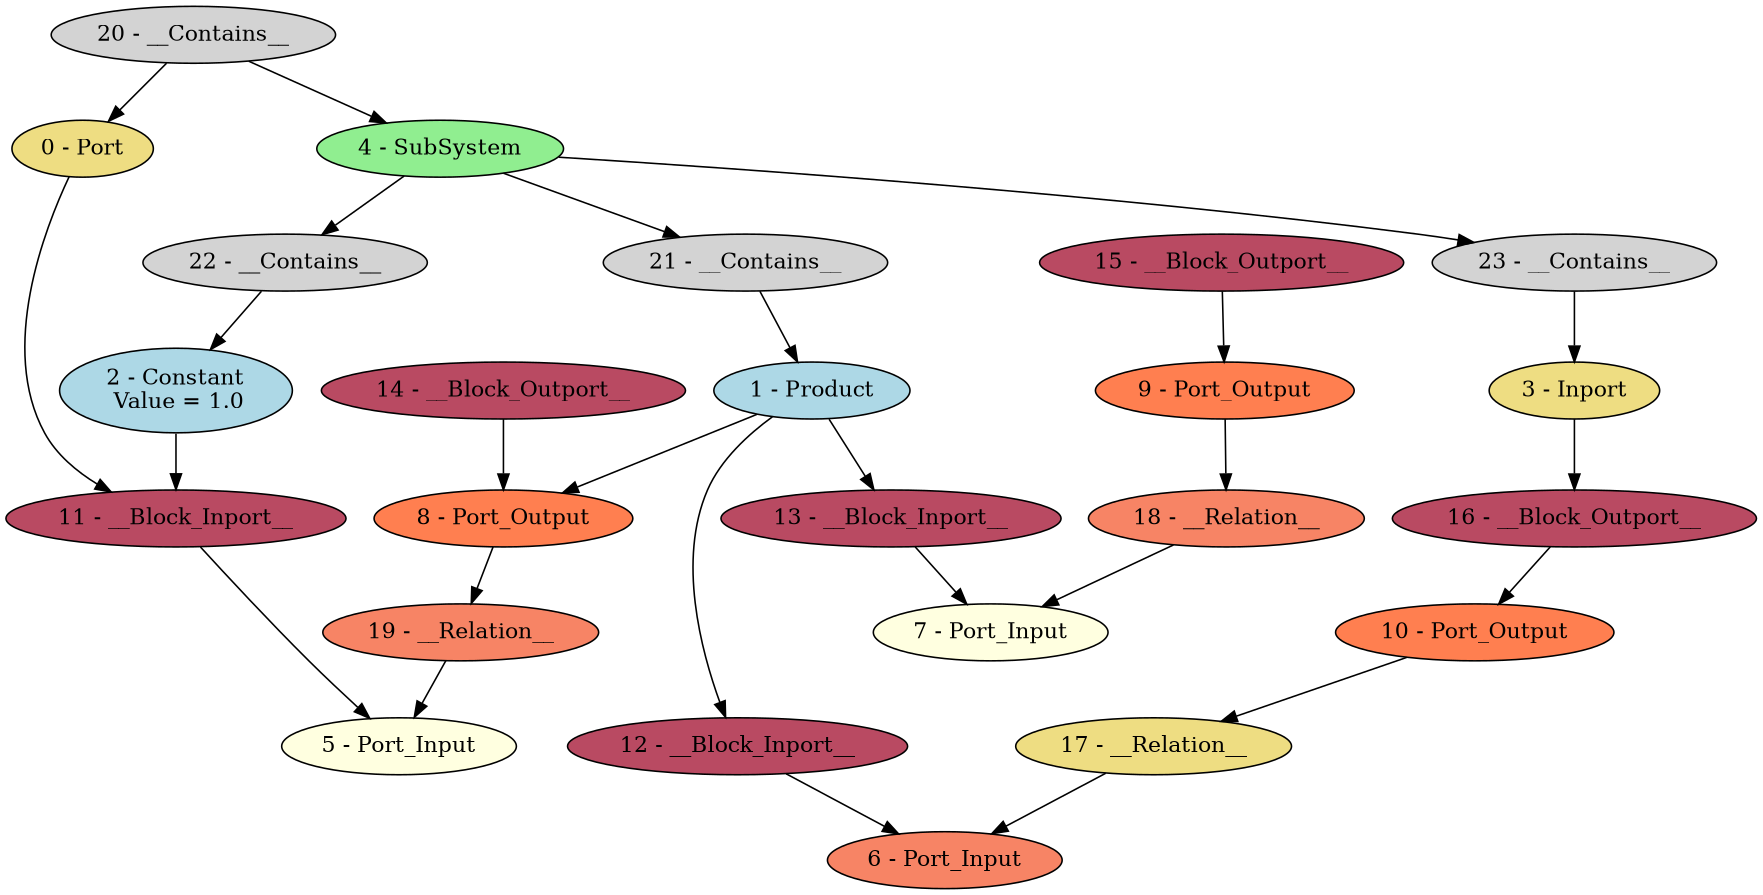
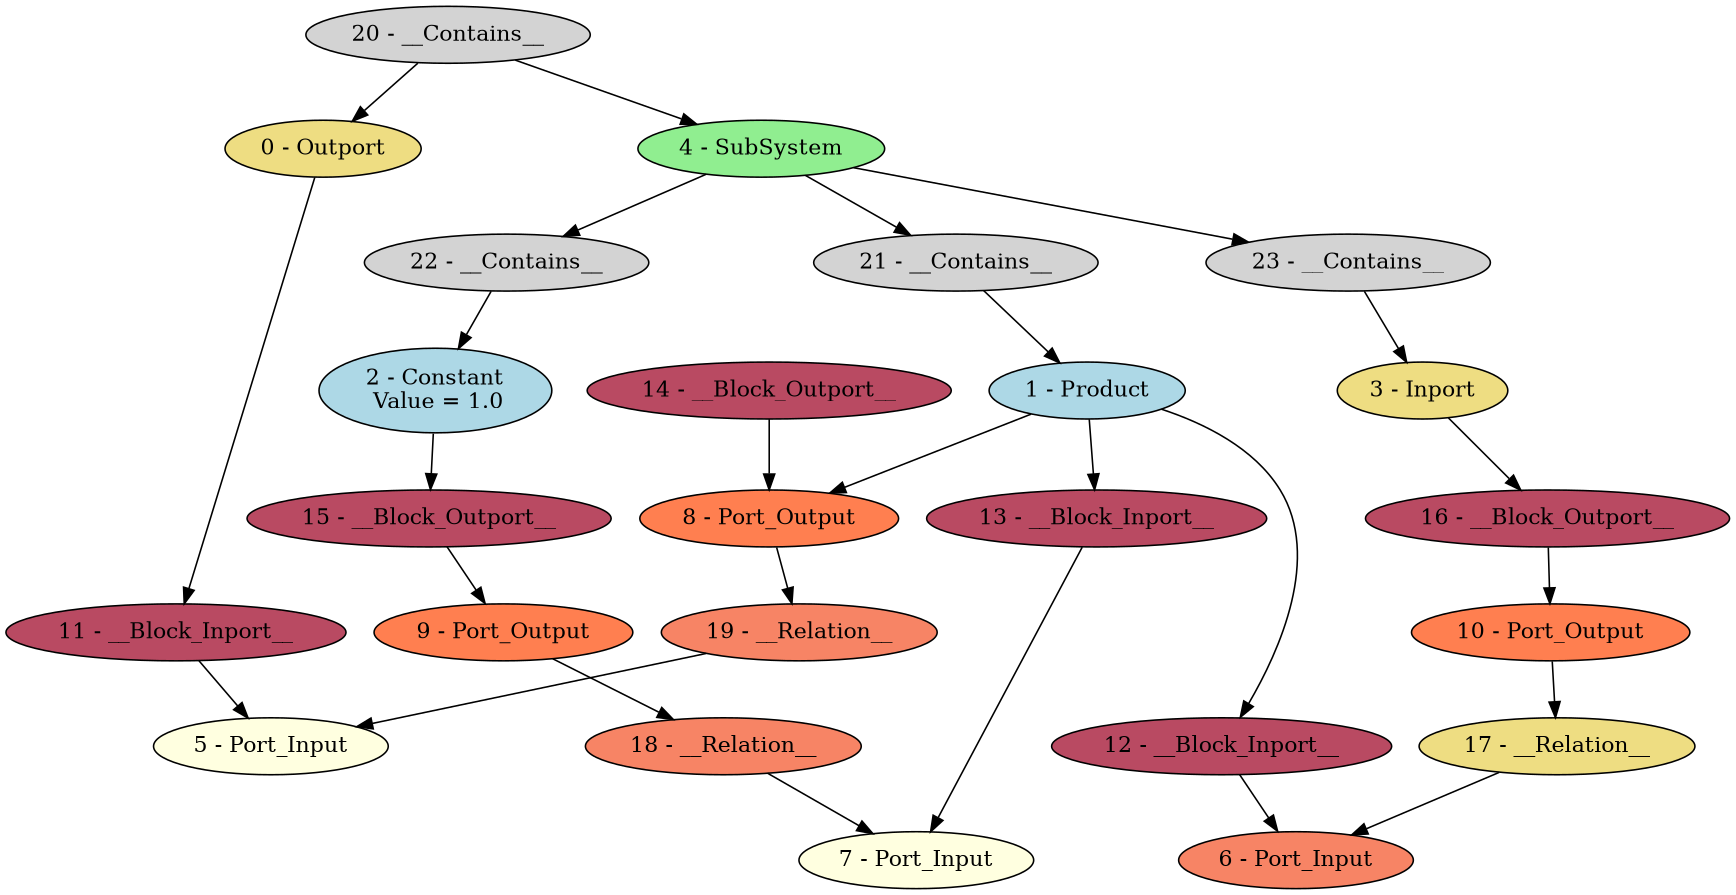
(83, 149) -> (323, 149)
(176, 454) -> (432, 454)
